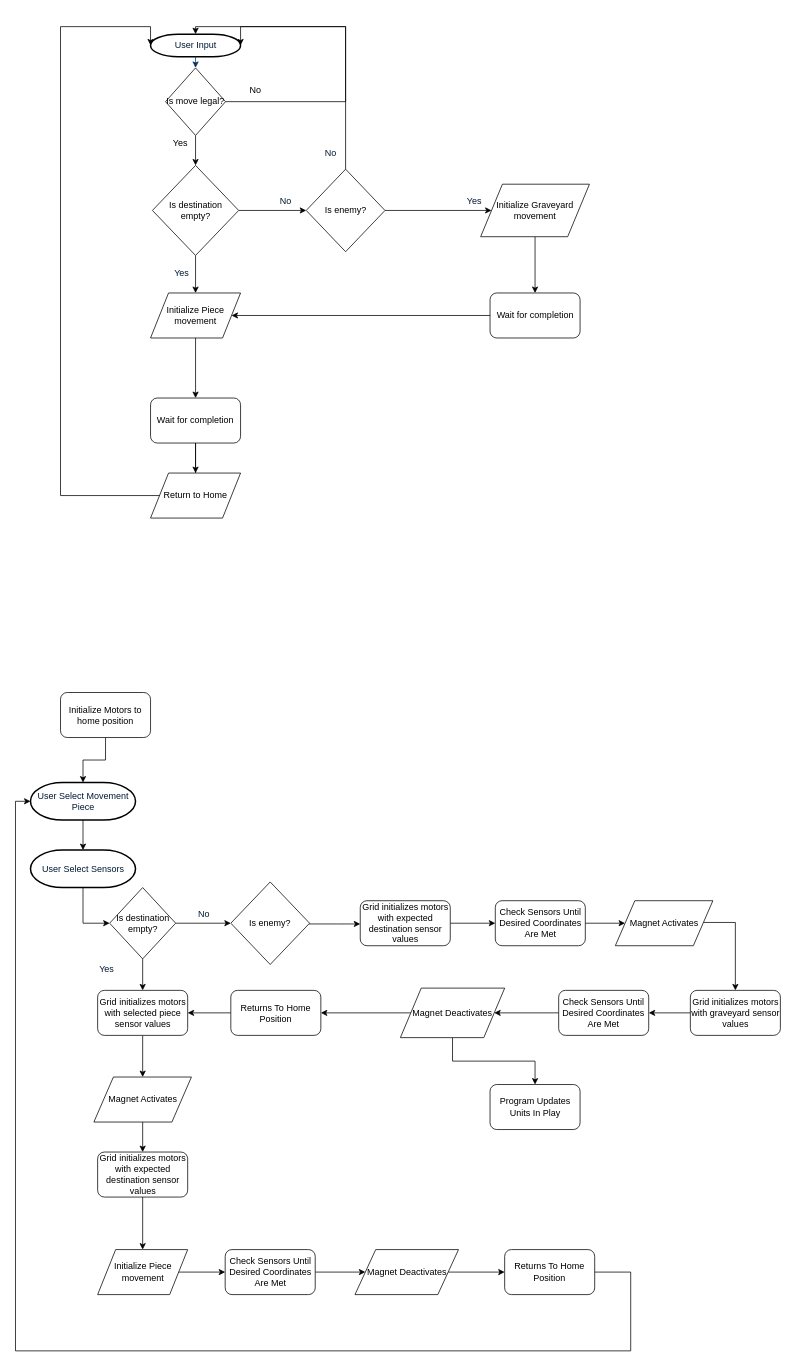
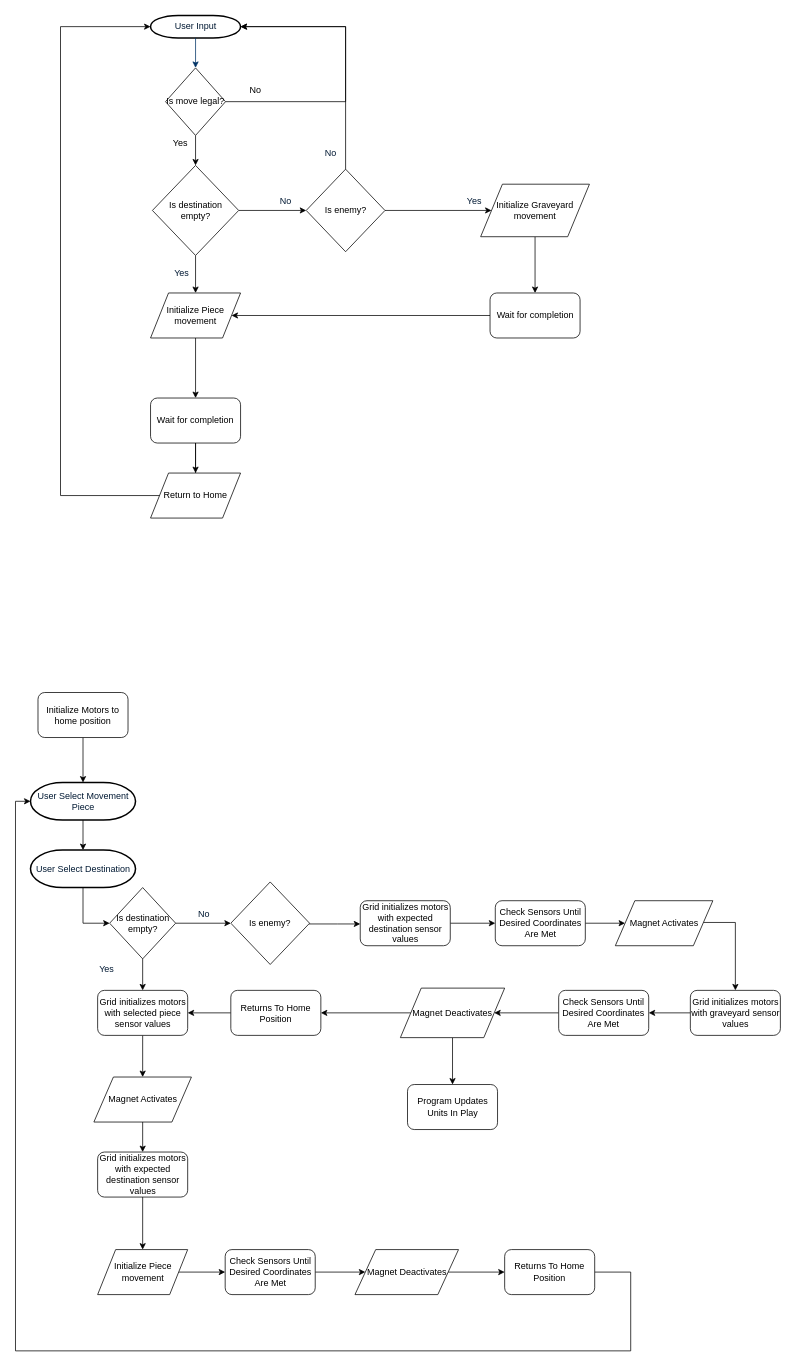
(195, 45) -> (195, 27)
(105, 715) -> (83, 715)
(83, 869) -> (83, 869)
(535, 1107) -> (452, 1107)
